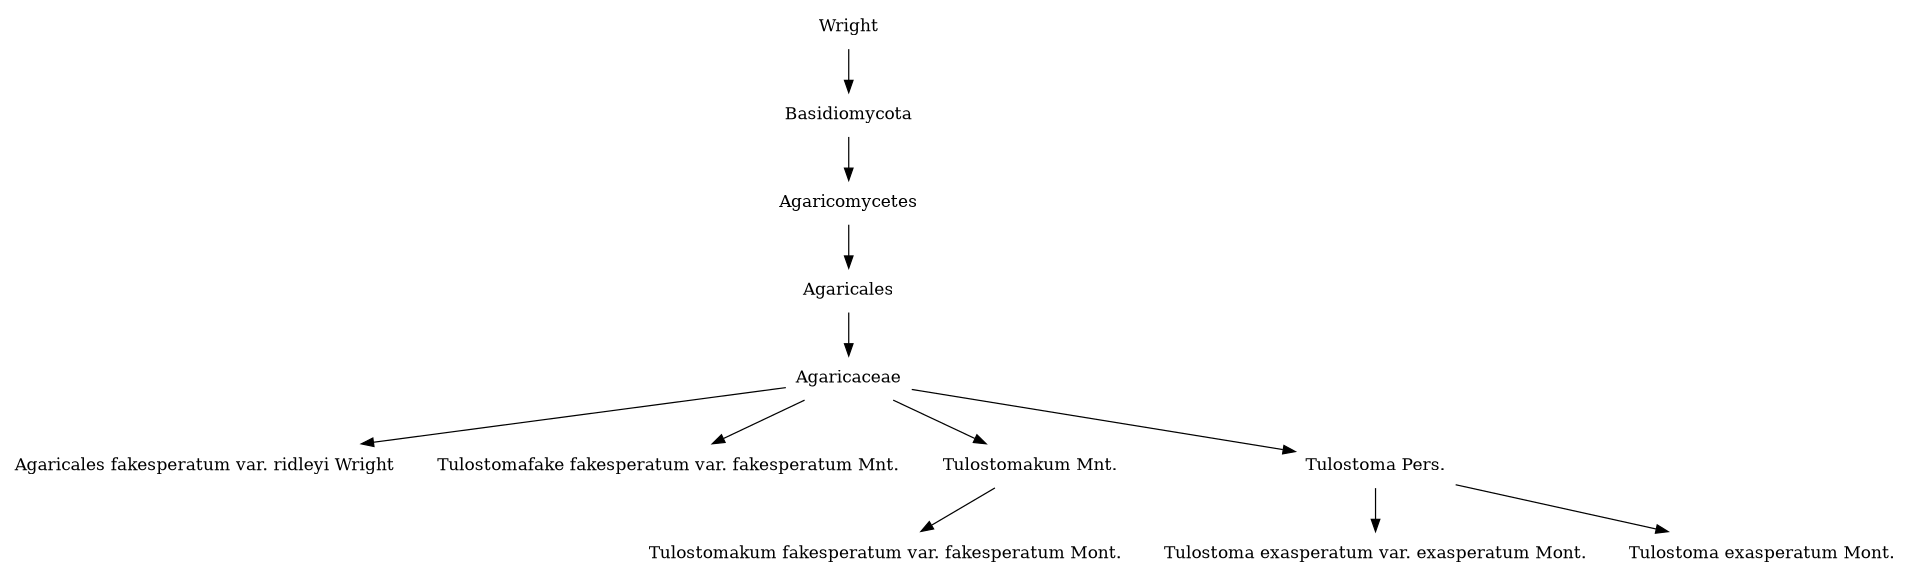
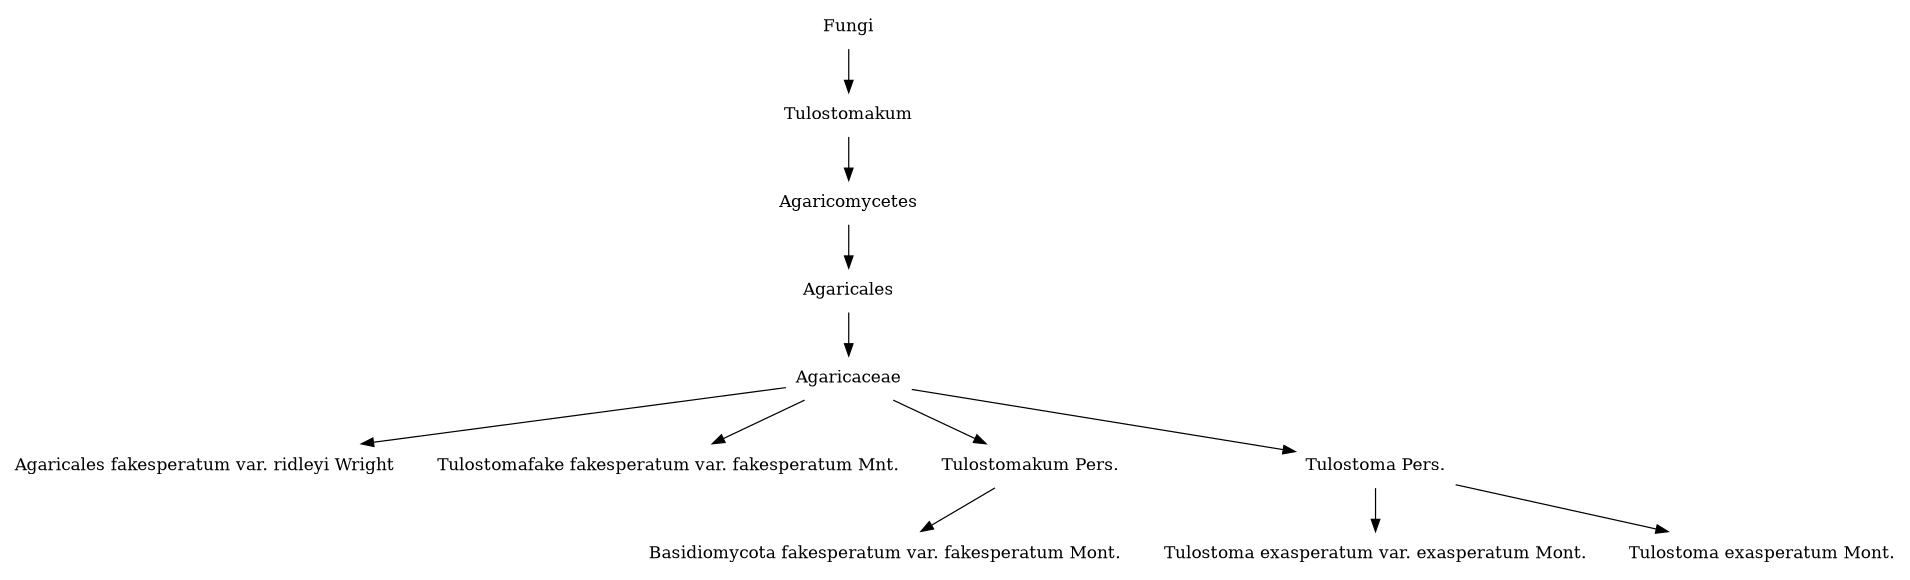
(849, 27) -> (849, 27)
(849, 115) -> (849, 115)
(1030, 466) -> (1030, 466)
(885, 554) -> (885, 554)
